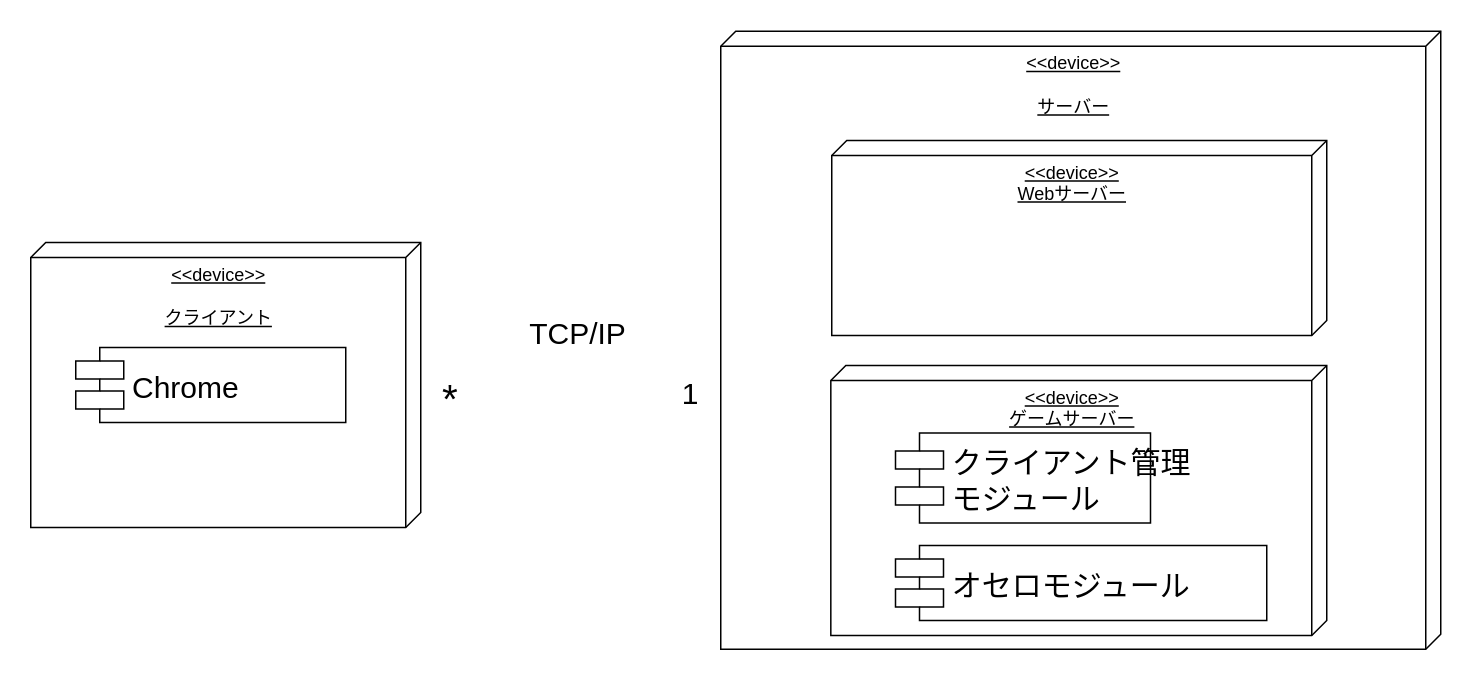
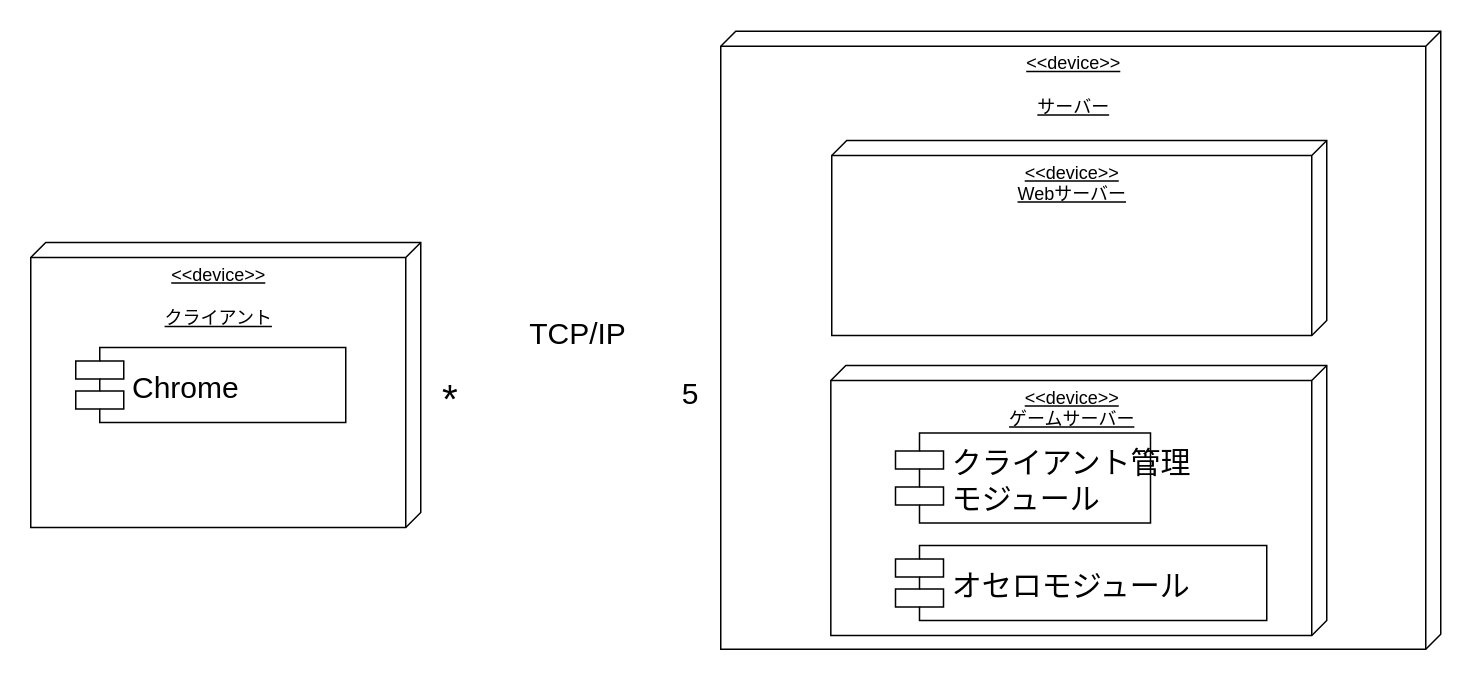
(691, 392) -> (691, 392)
